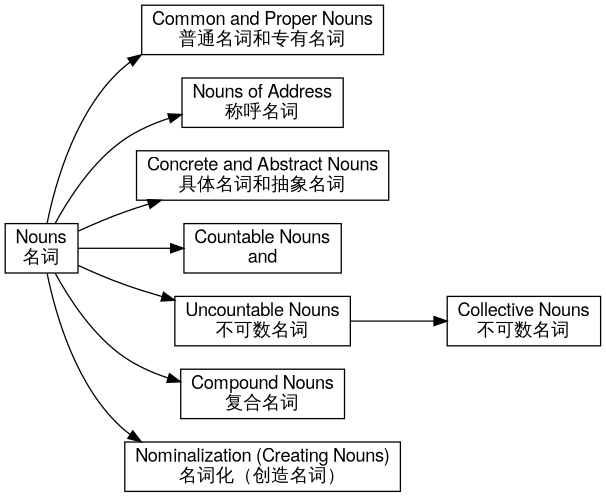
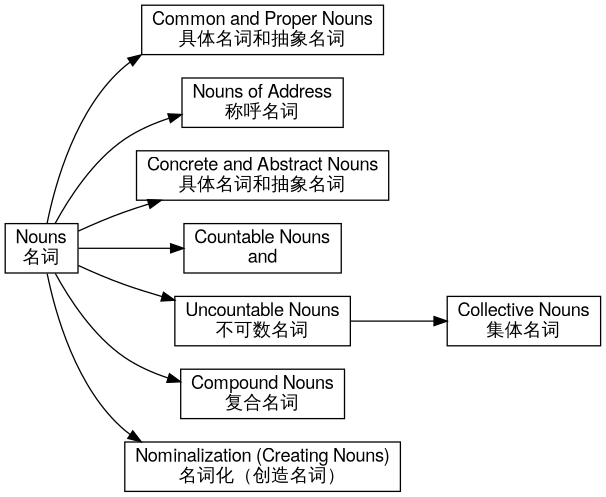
(263, 30) -> (263, 30)
(524, 321) -> (524, 321)
